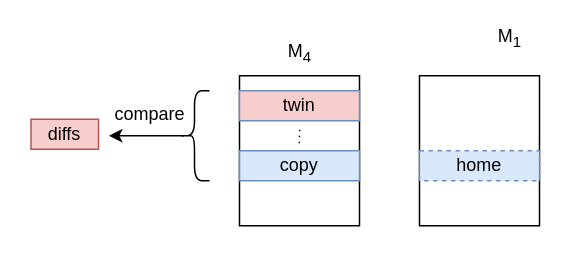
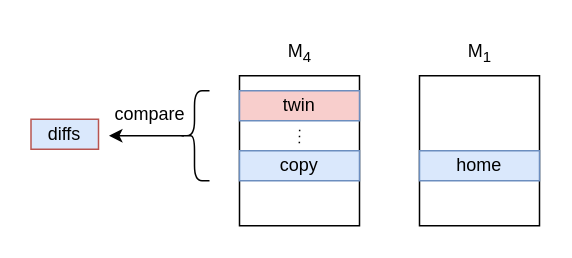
(509, 38) -> (479, 53)
(65, 134) -> (65, 134)
(479, 166) -> (479, 166)
